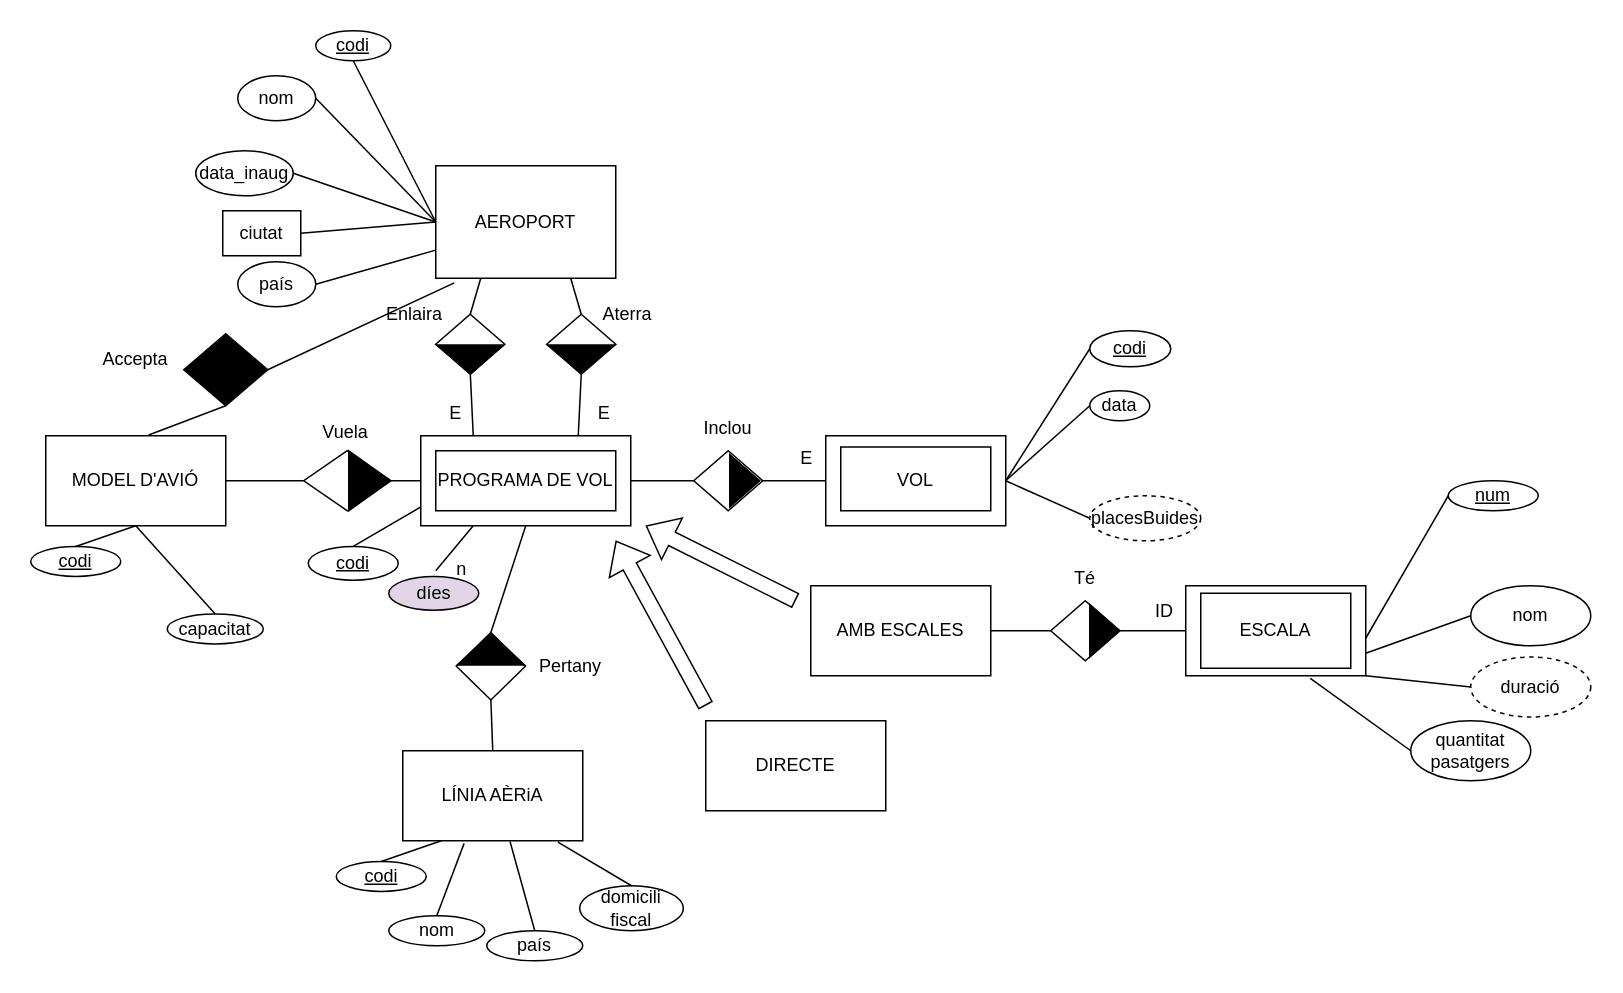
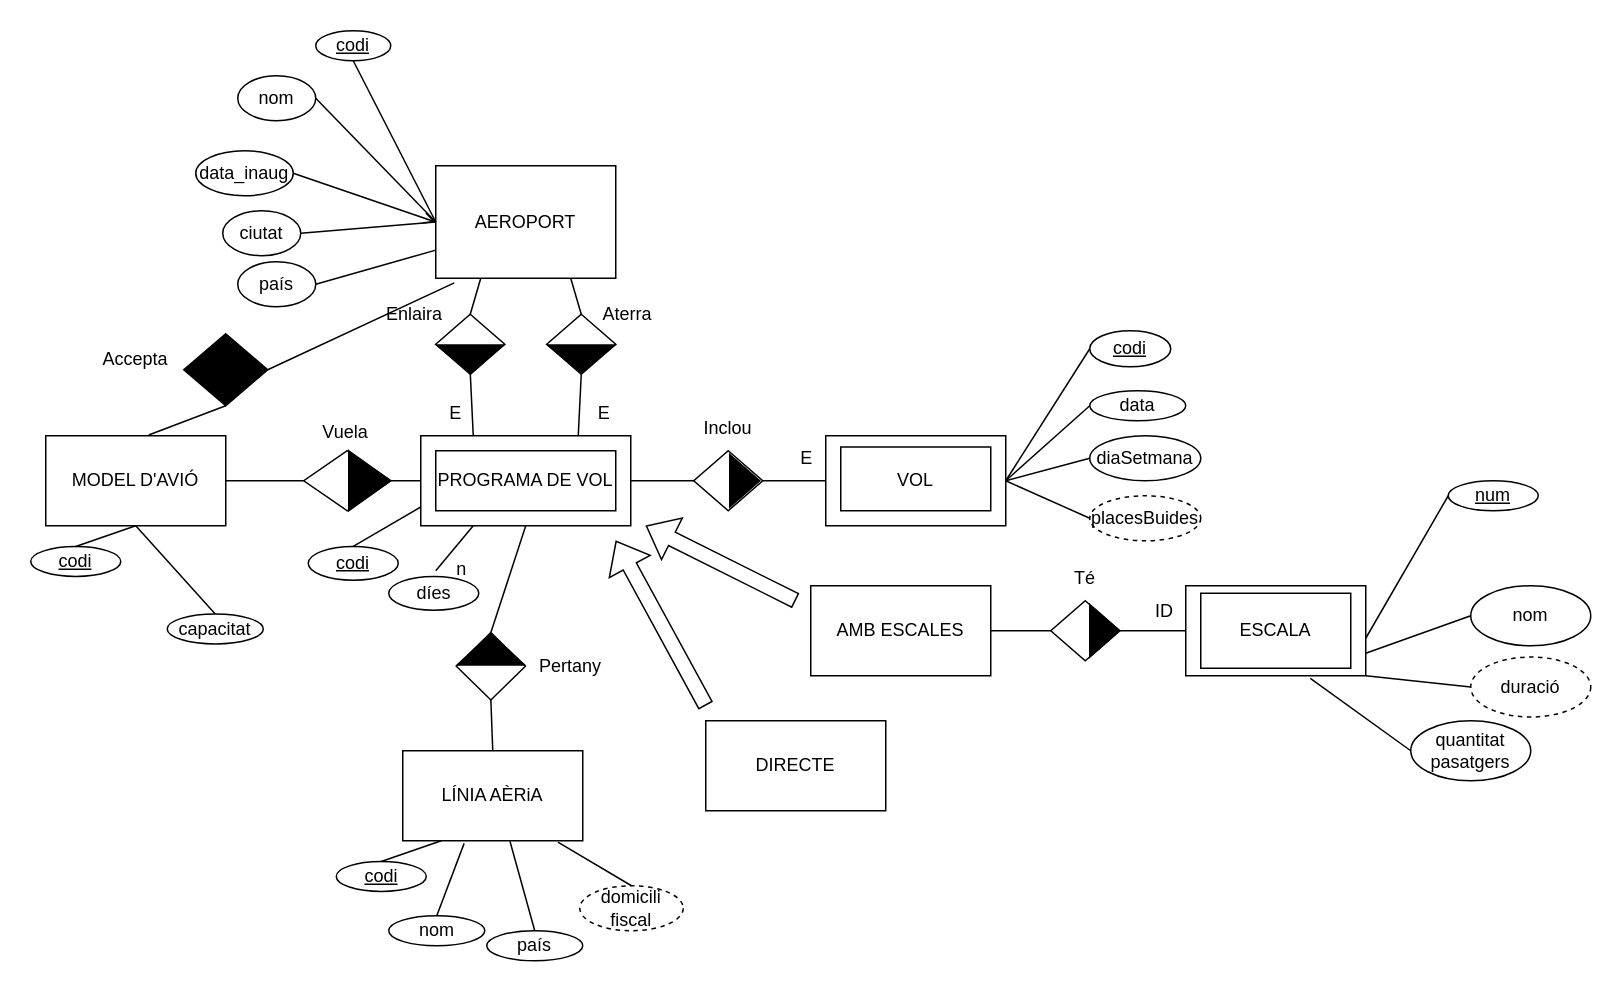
(428, 219) -> (428, 219)
(262, 233) -> (262, 233)
(1120, 406) -> (1138, 406)
none -> (1145, 458)
none -> (1049, 469)
(434, 593) -> (434, 593)
(632, 908) -> (632, 908)
